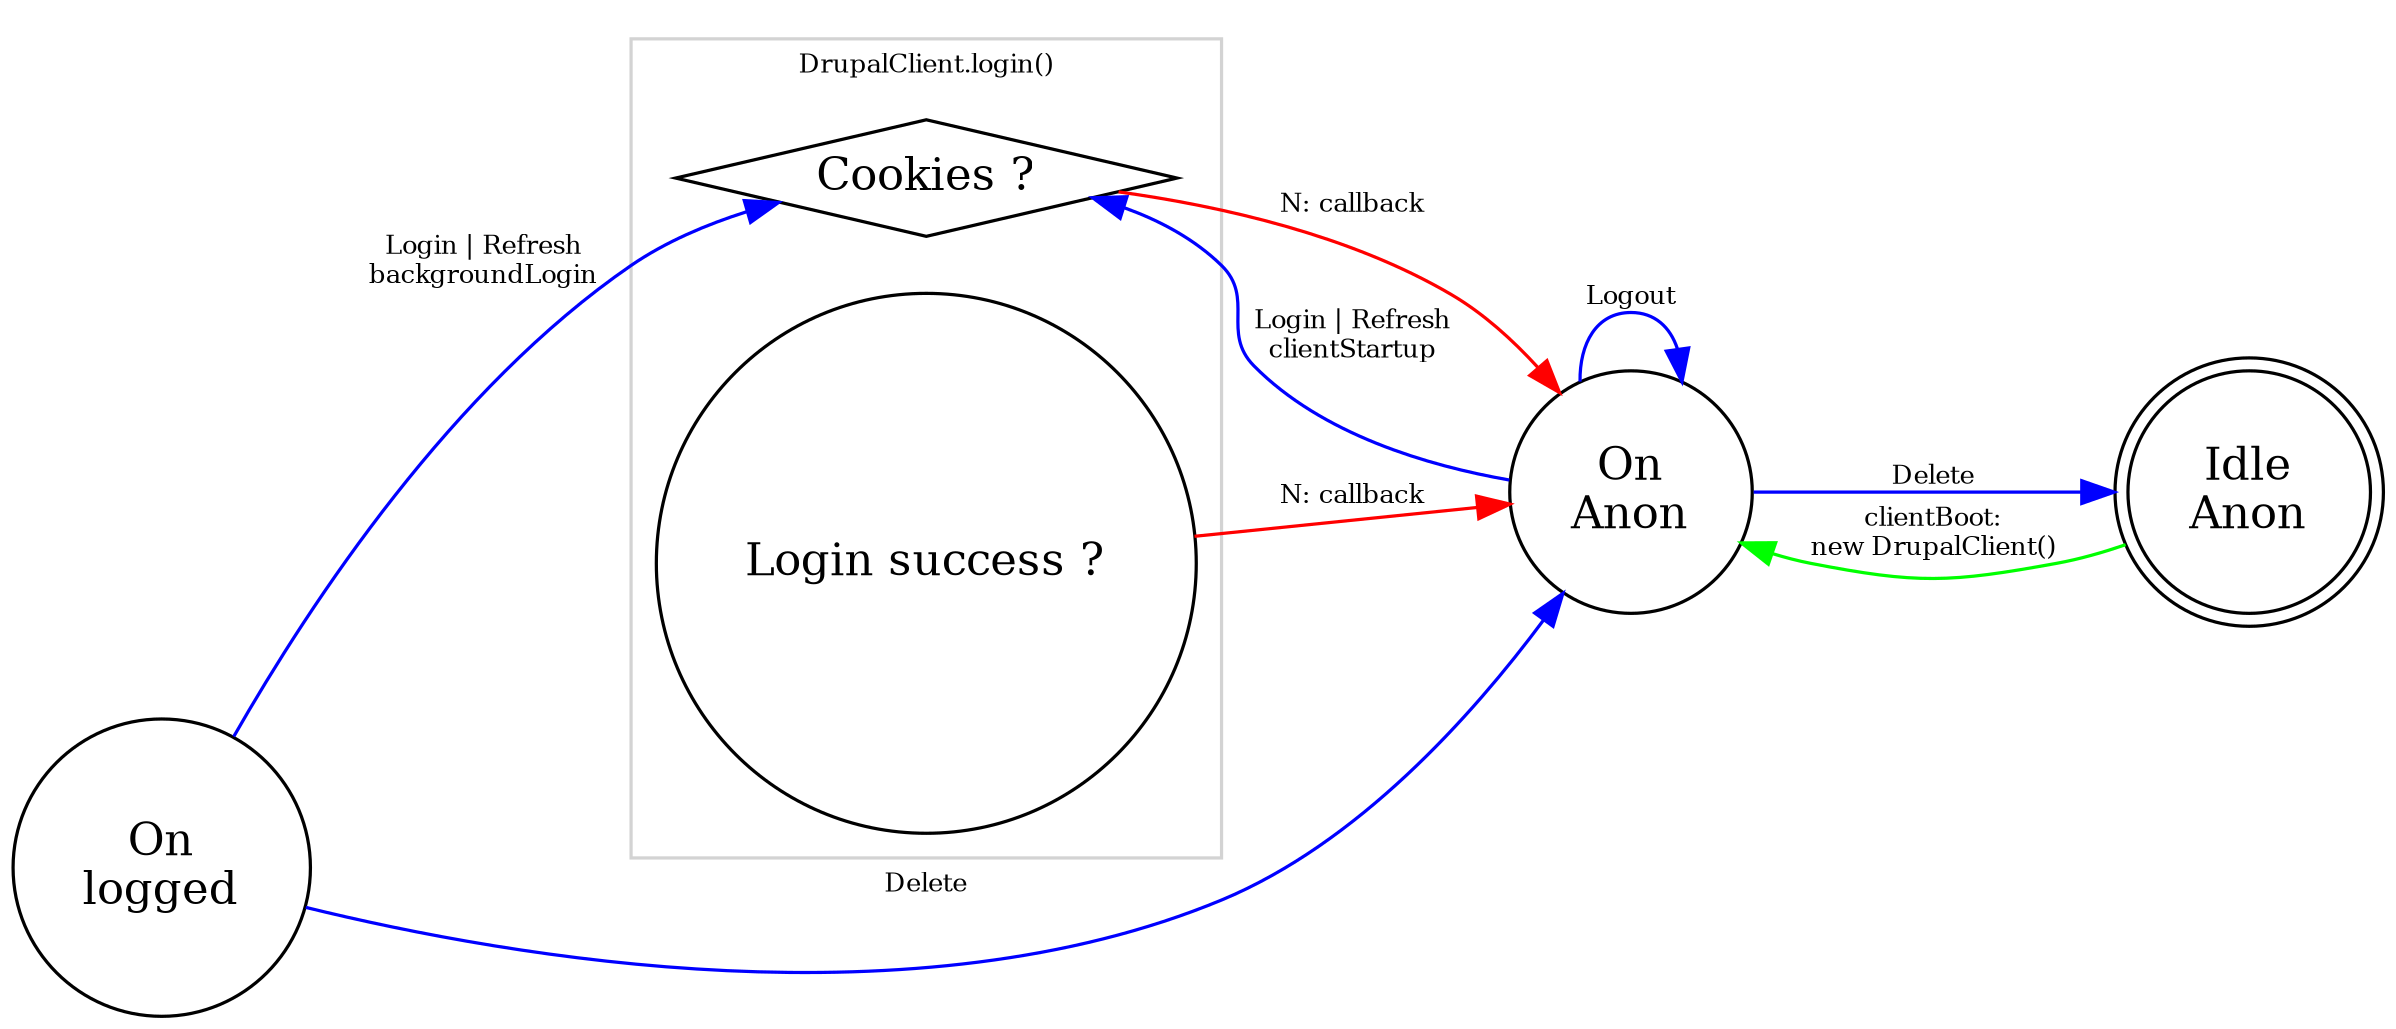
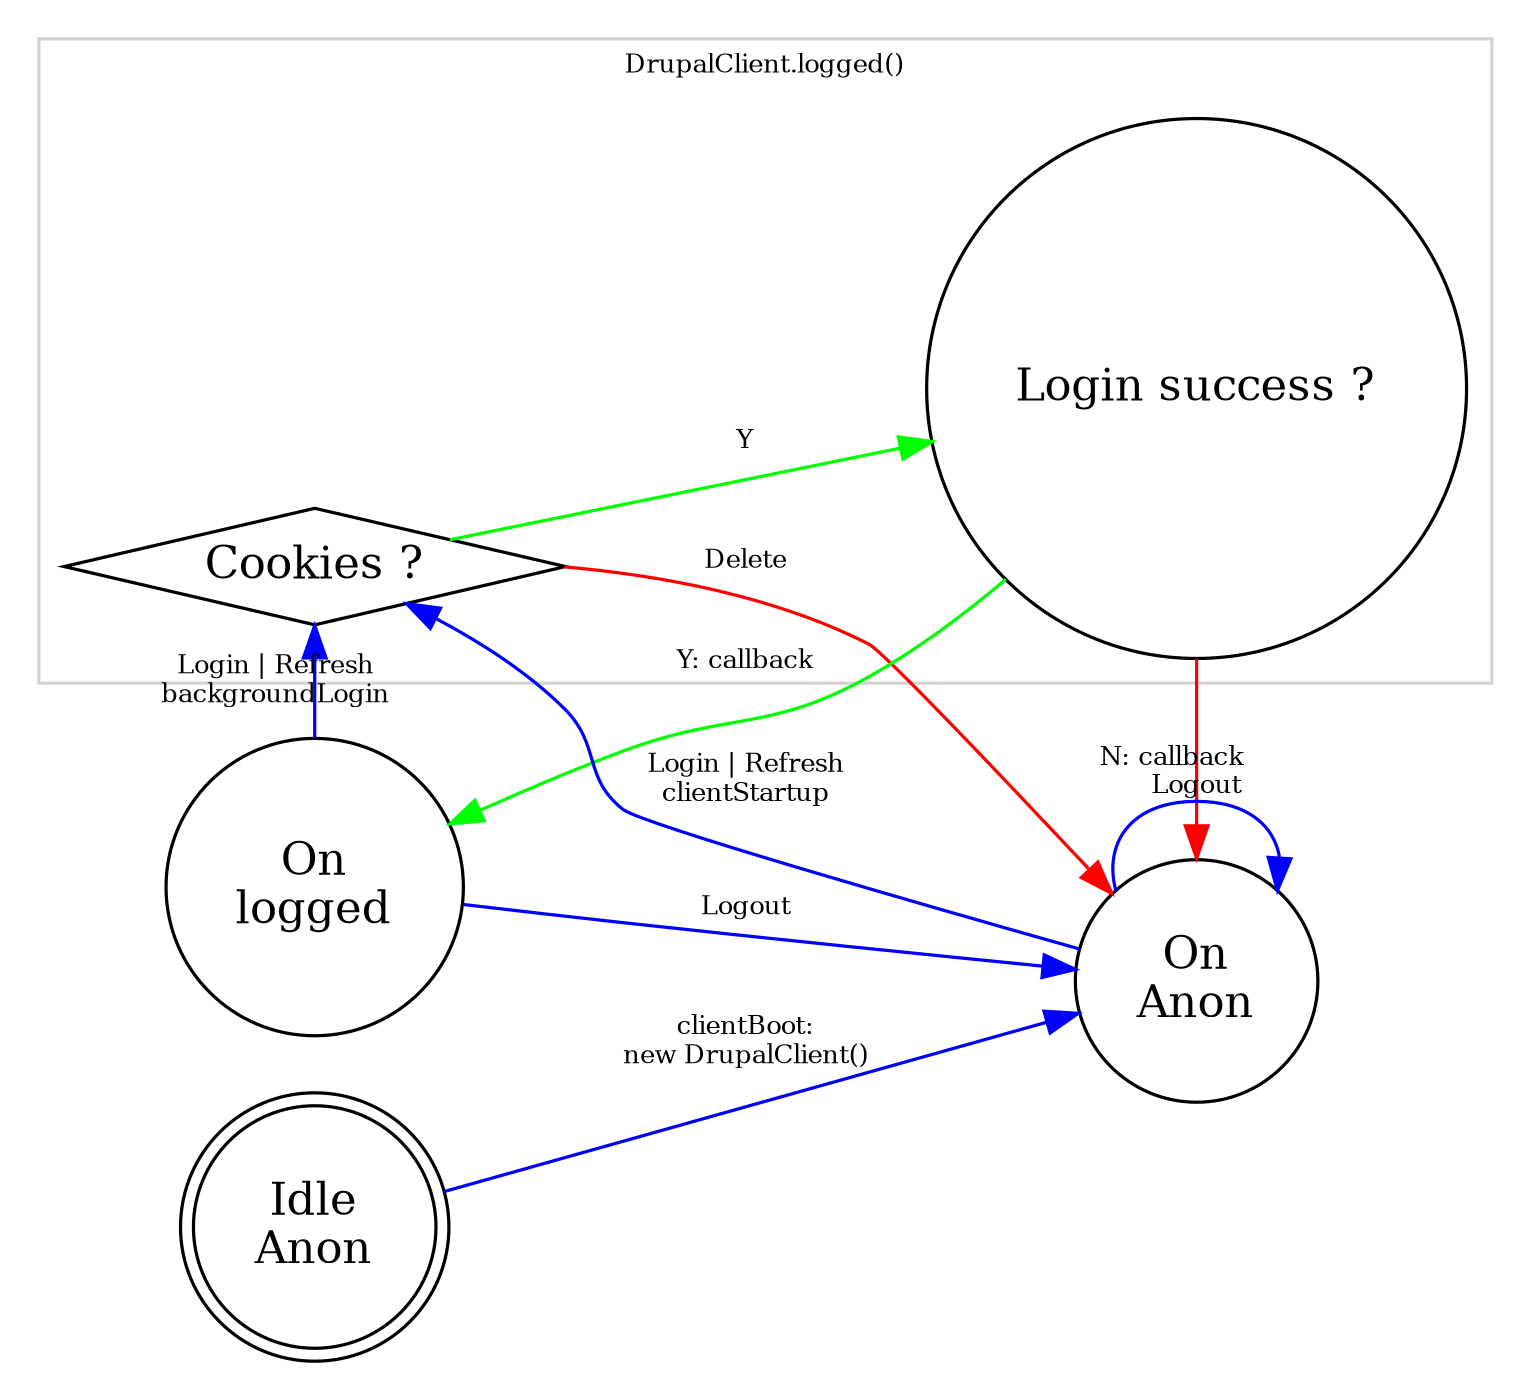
(926, 66) -> (765, 66)
(1353, 206) -> (746, 562)
(1918, 492) -> none
none -> (675, 494)
(1950, 578) -> (746, 1107)
none -> (755, 719)
(926, 885) -> (746, 908)
